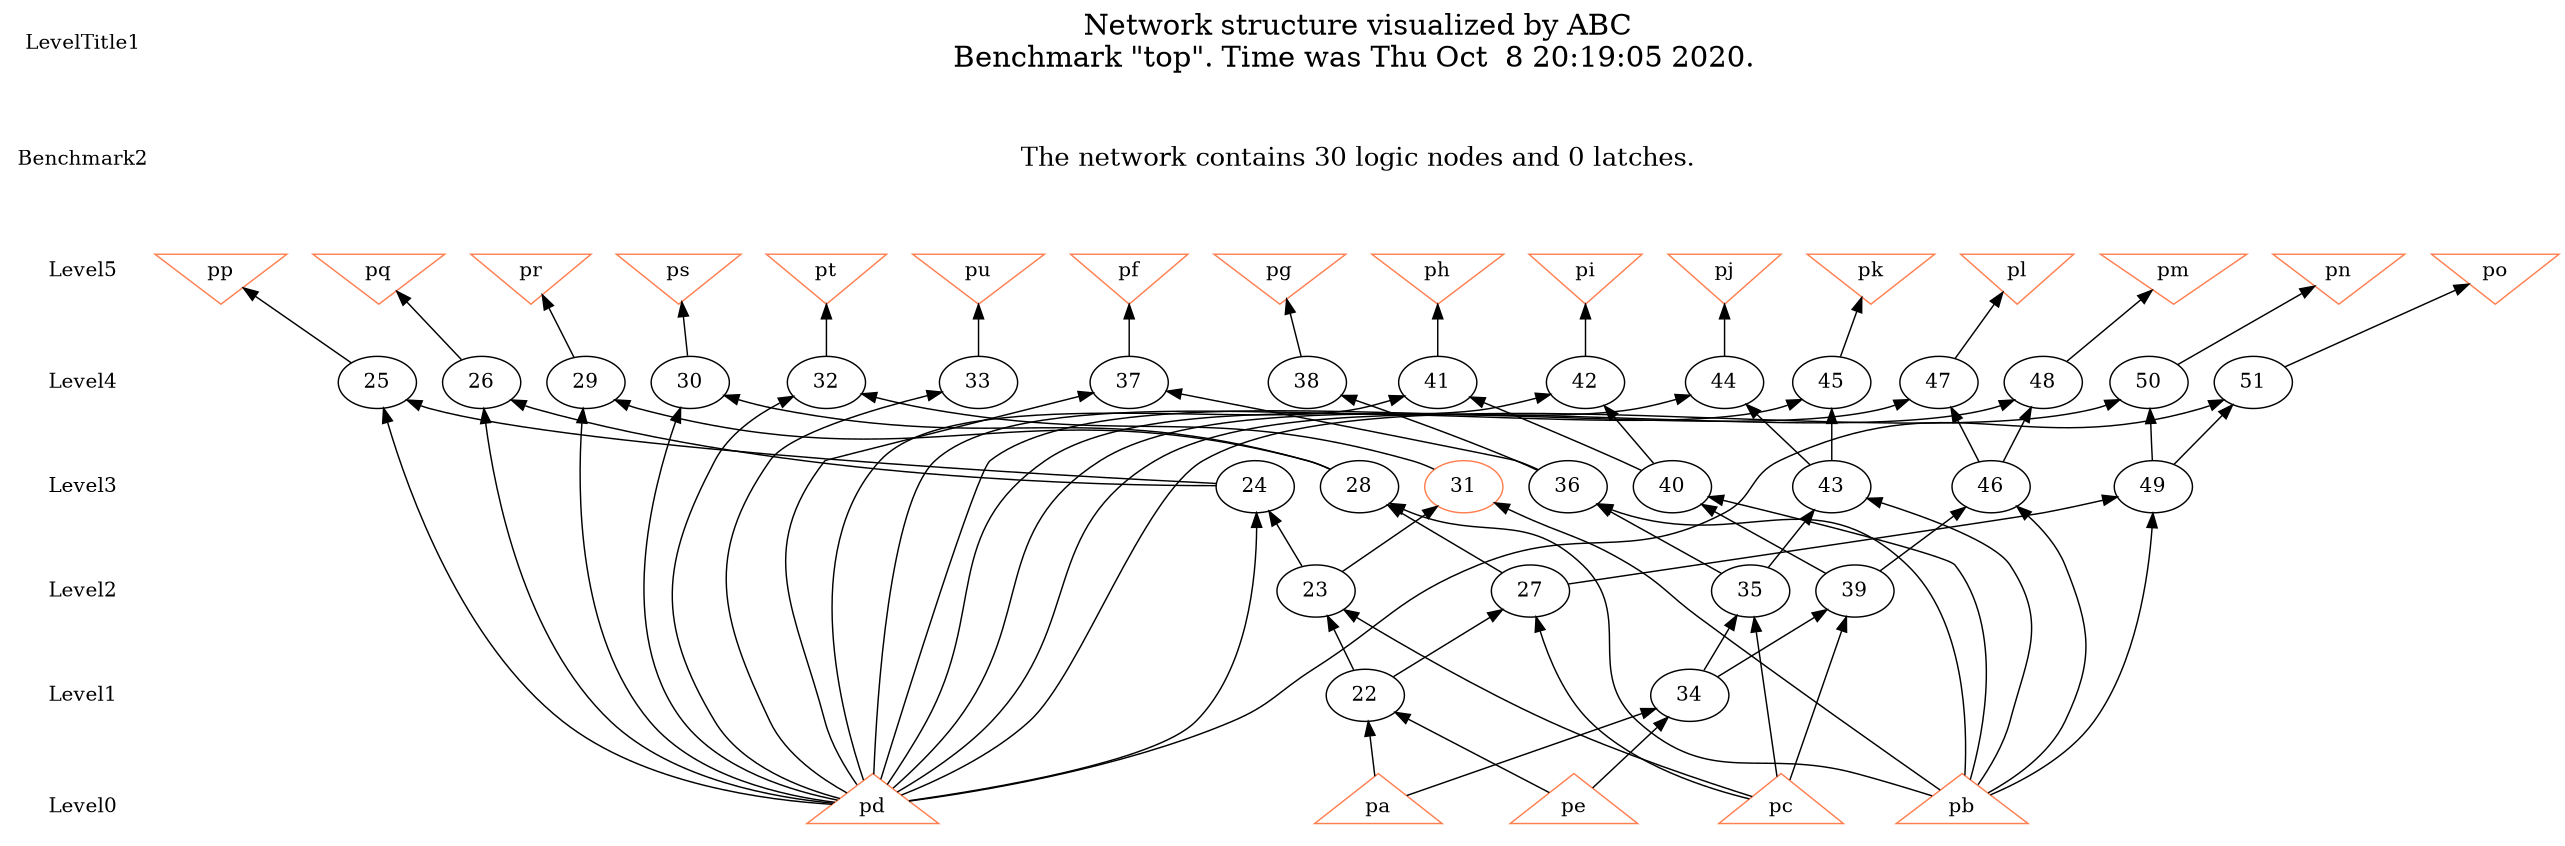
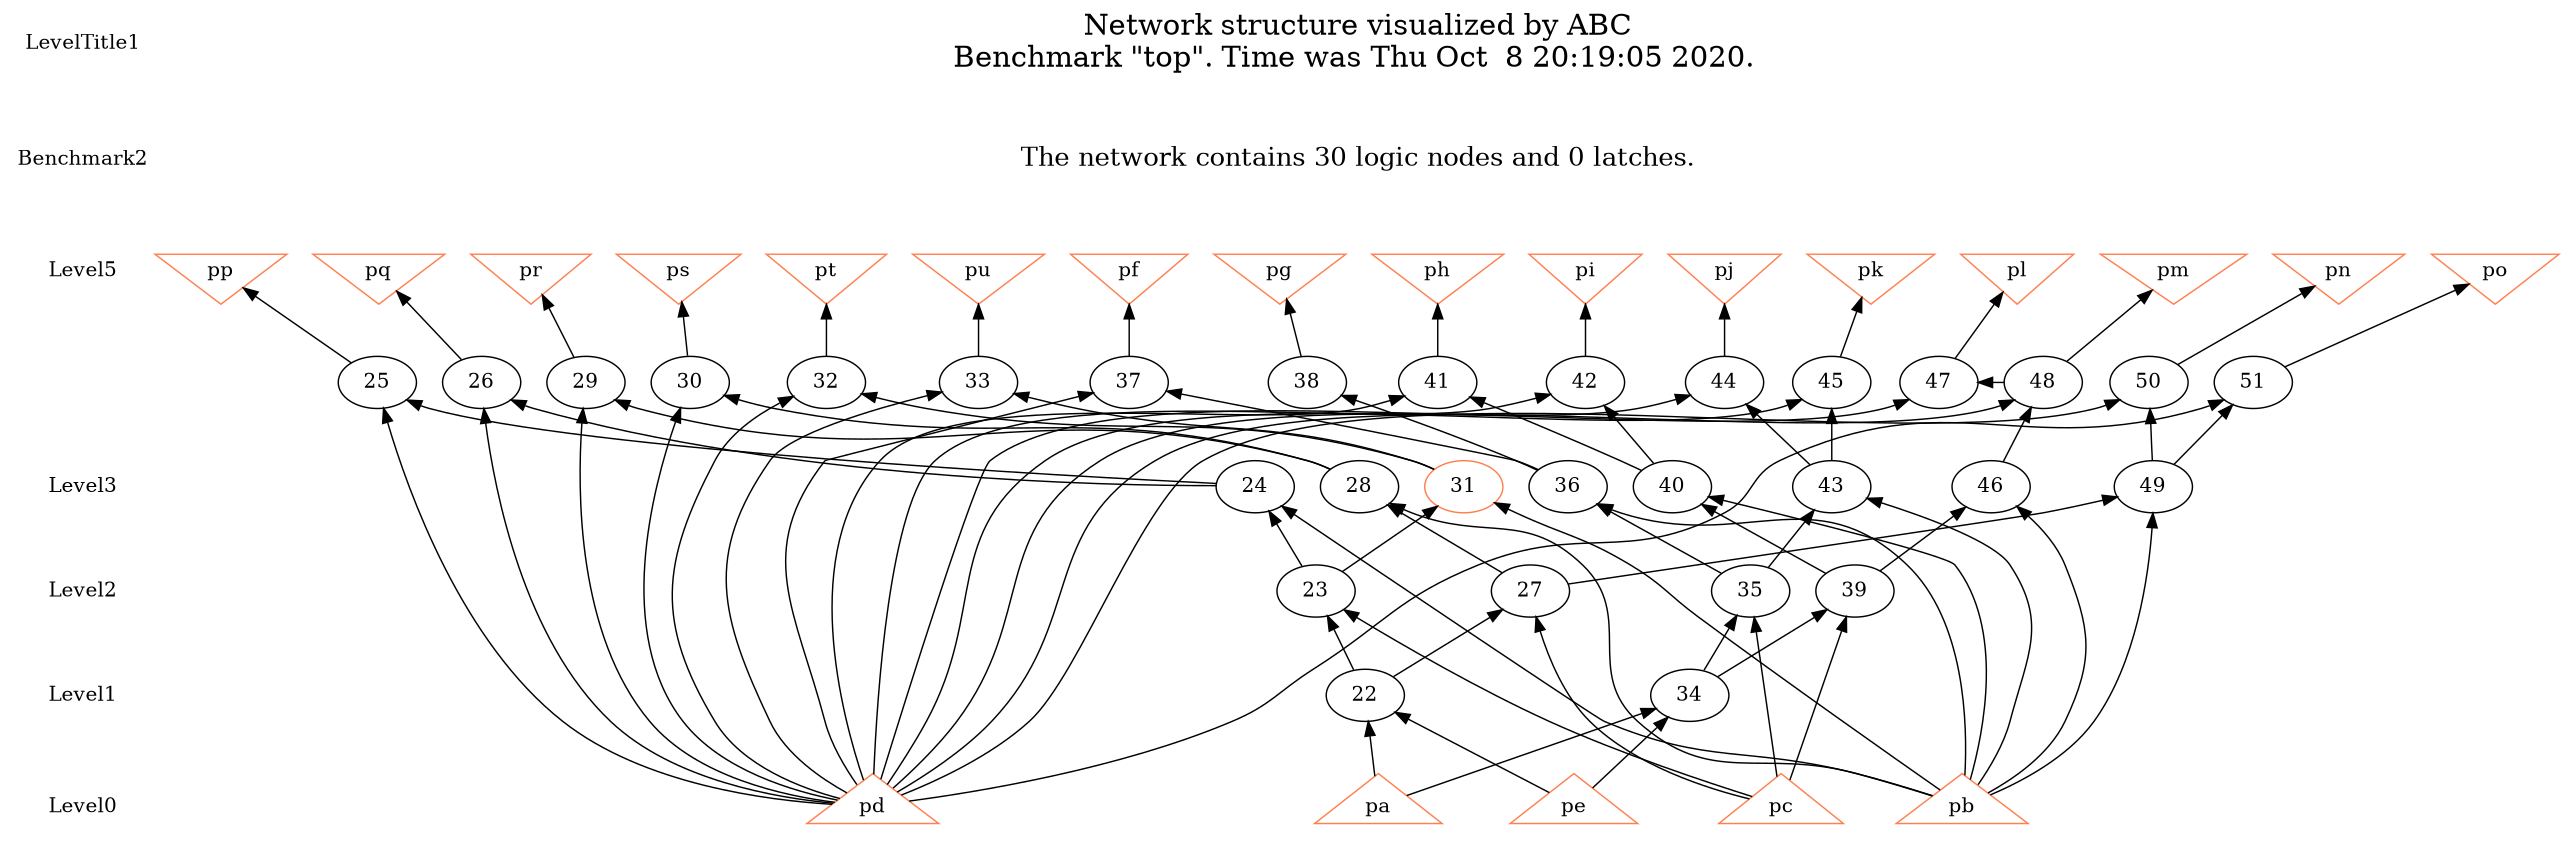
(83, 382) -> none
none -> (1232, 428)
(1968, 441) -> (1998, 382)
(1189, 726) -> (1545, 683)
